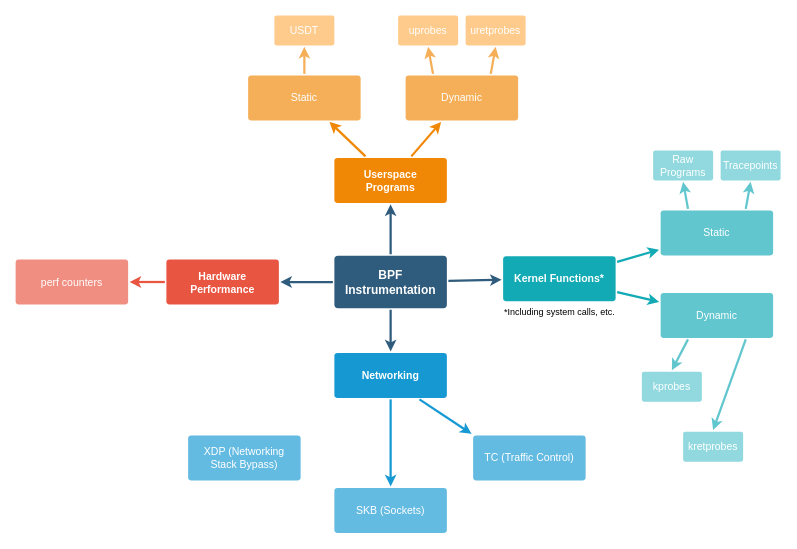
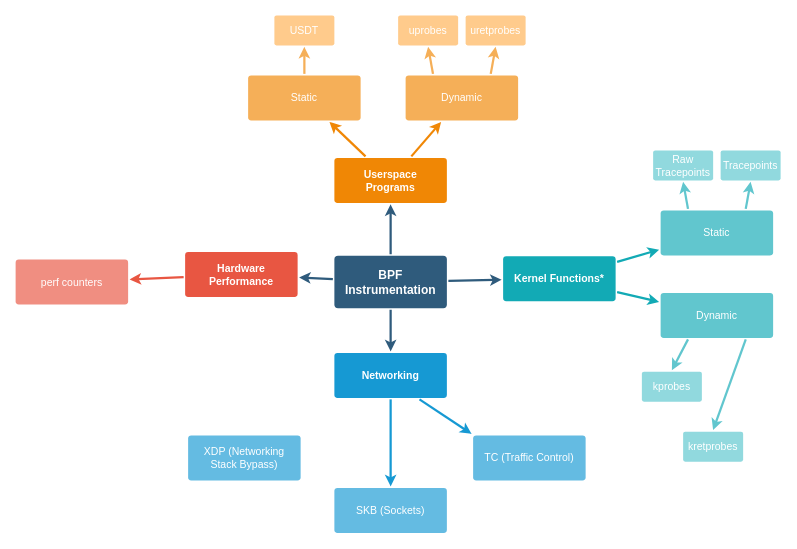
(683, 165) -> (683, 165)
(222, 282) -> (241, 275)
(559, 312) -> none
